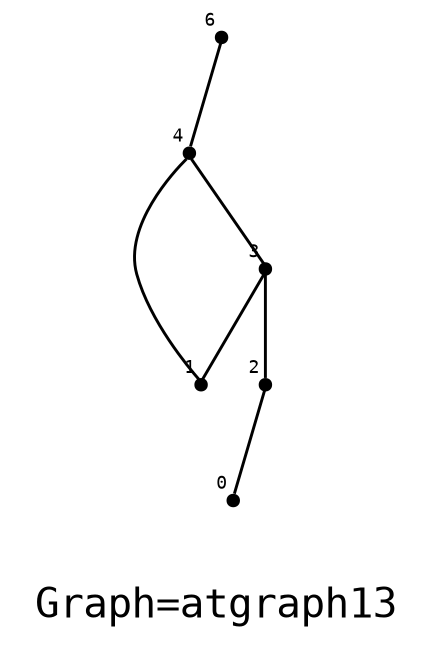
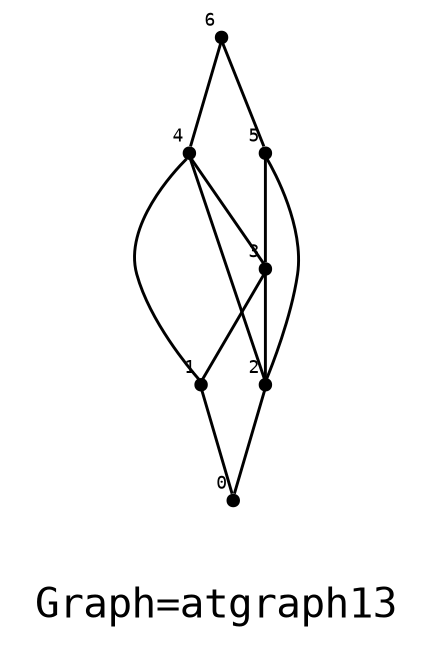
none -> (265, 153)
none -> (227, 269)
none -> (217, 442)
